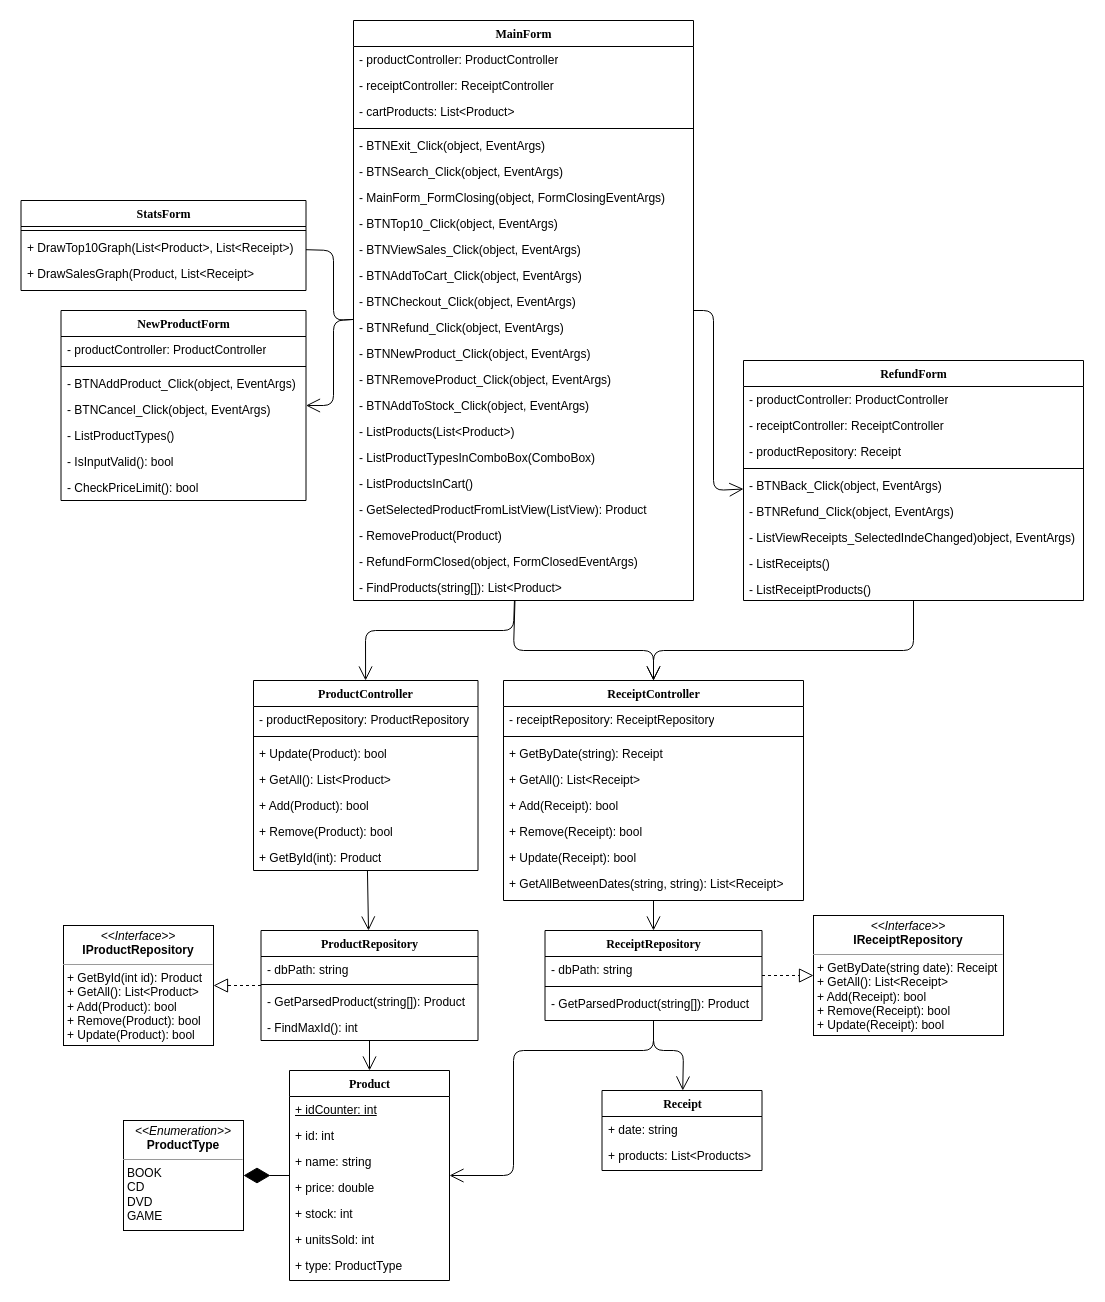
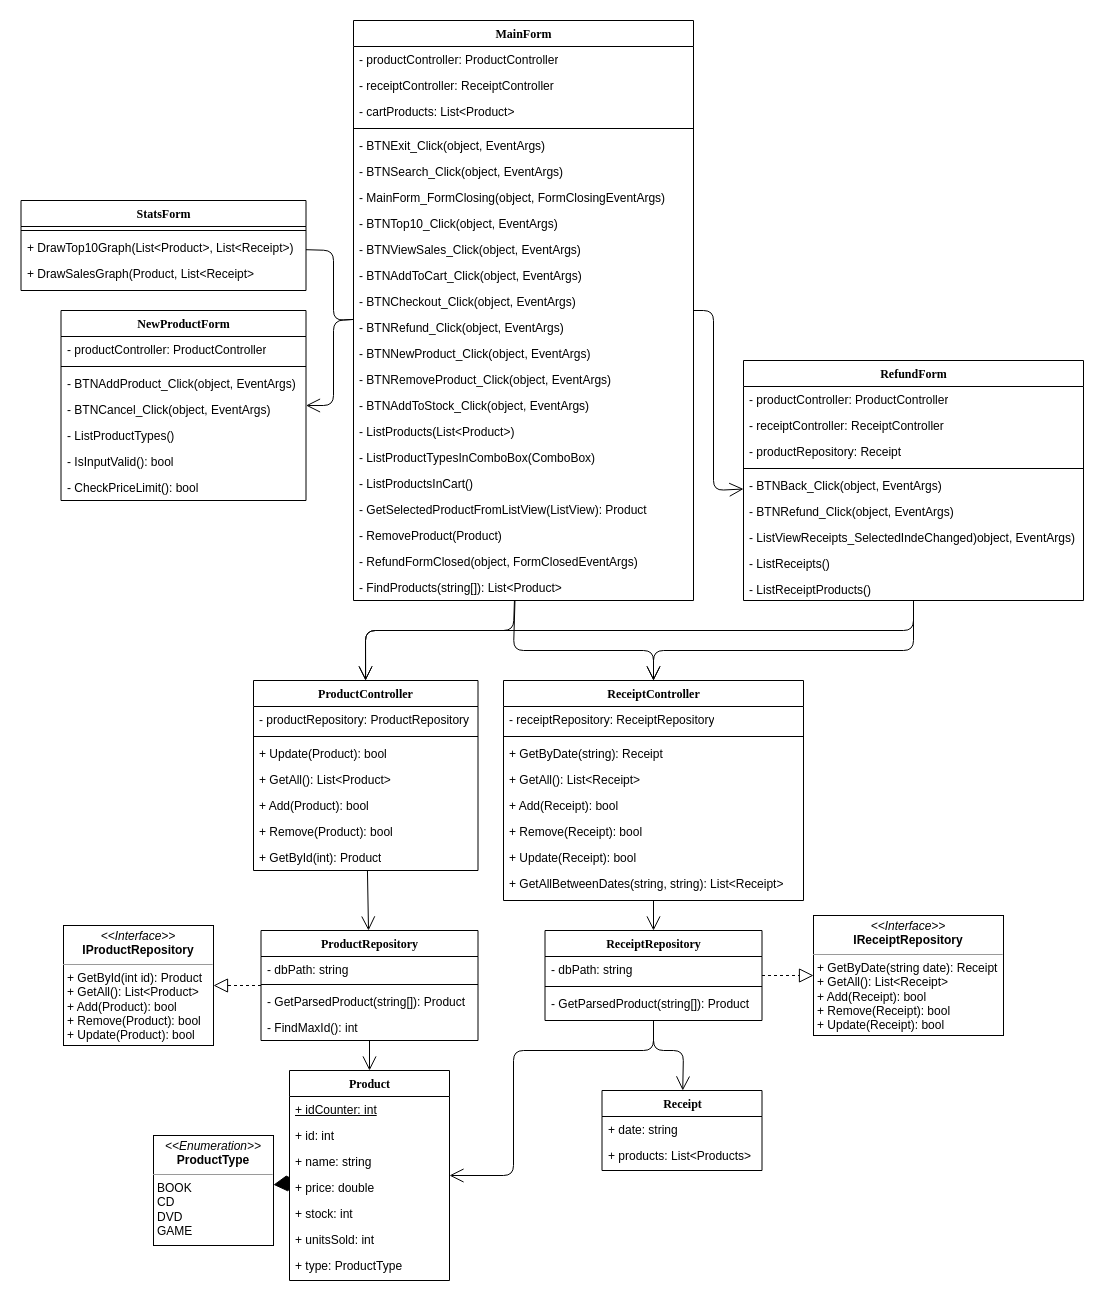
none -> (710, 631)
(184, 1176) -> (214, 1191)
